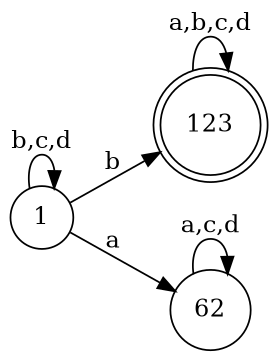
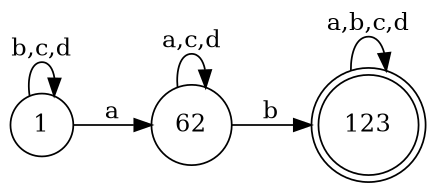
(107, 182) -> (263, 125)
